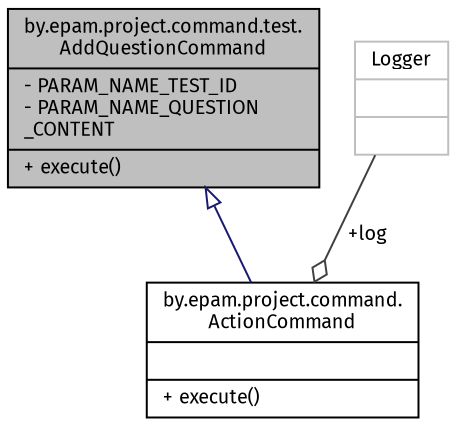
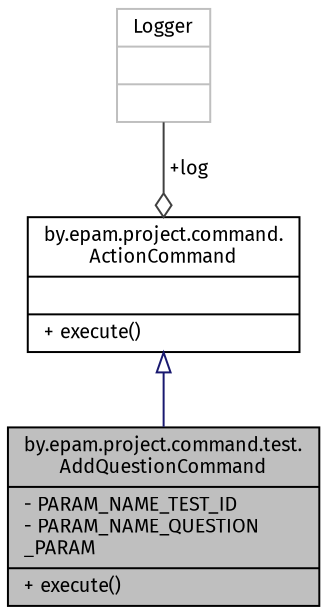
(69, 130) -> (60, 548)
(233, 244) -> (164, 400)
